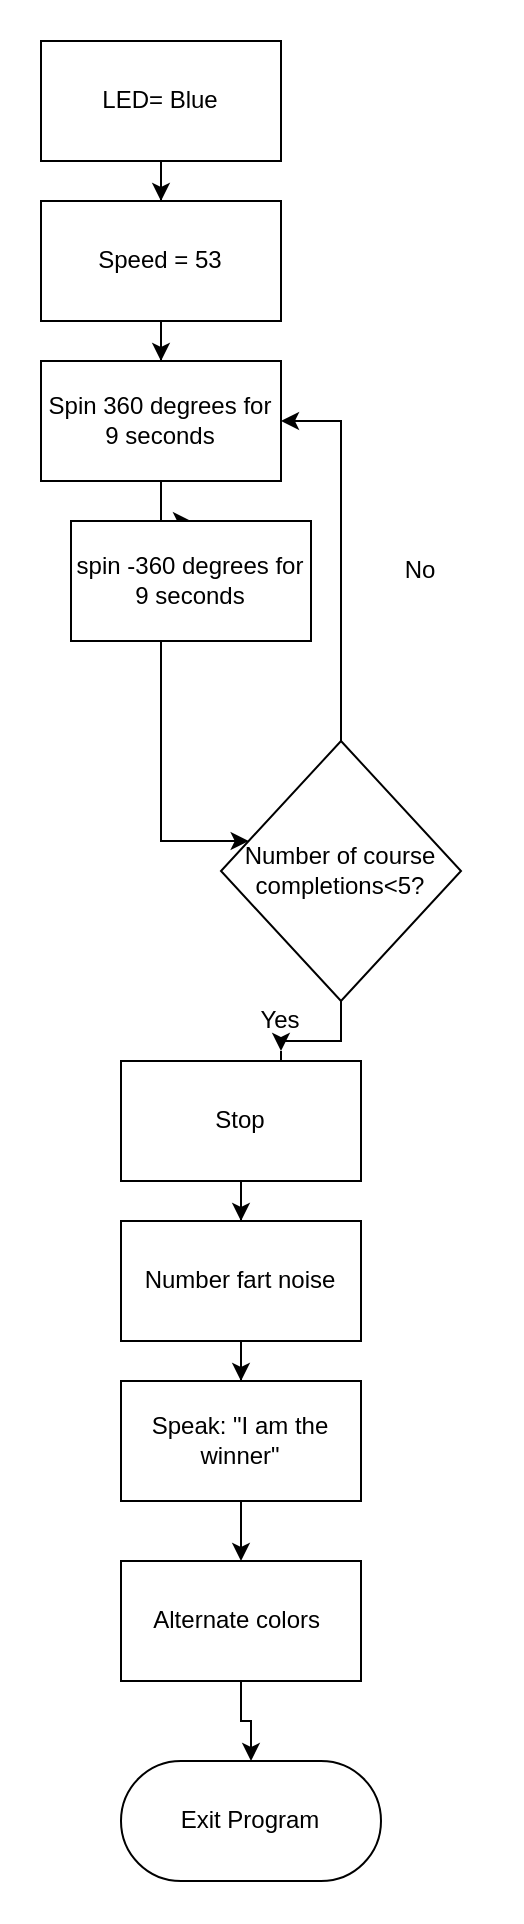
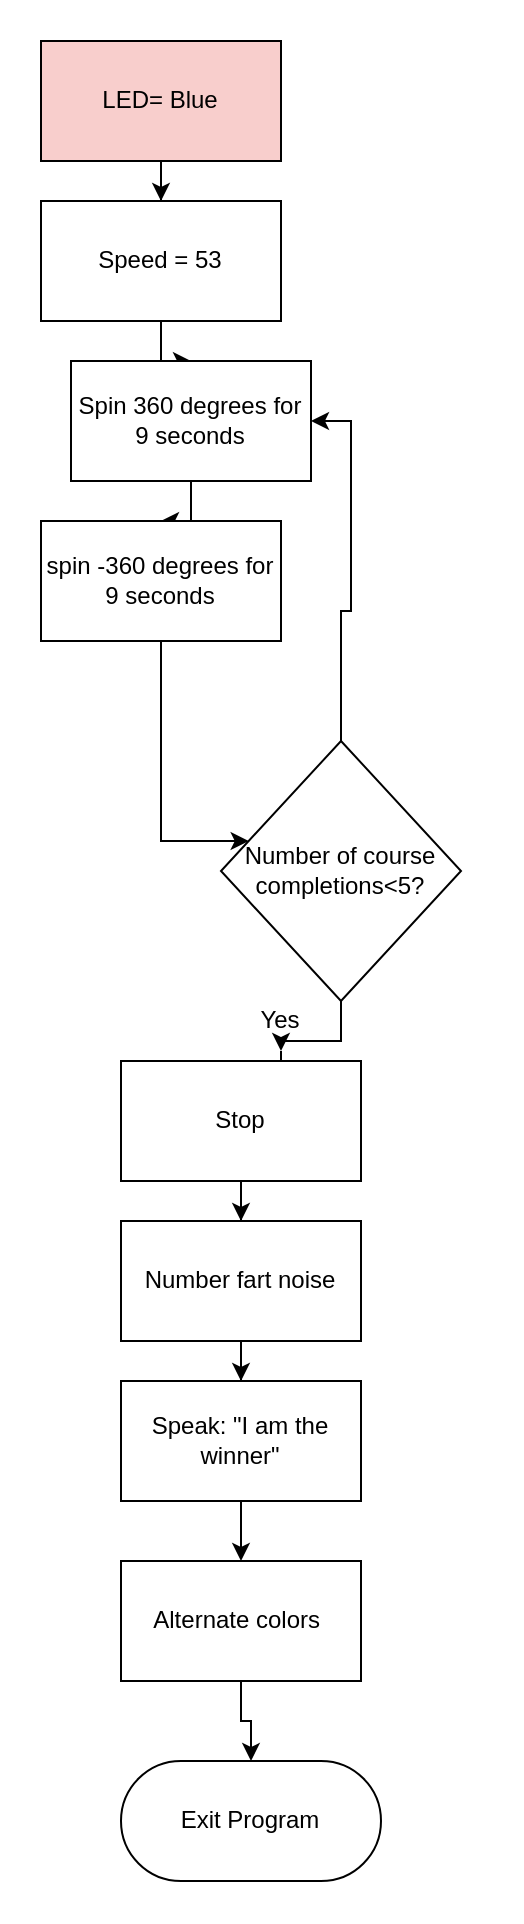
(161, 101) -> (161, 101)
(161, 421) -> (191, 421)
(421, 571) -> none
(191, 581) -> (161, 581)
